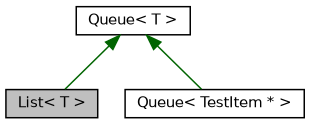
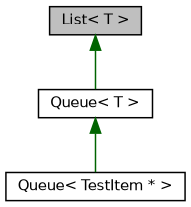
(87, 68) -> (95, 70)
